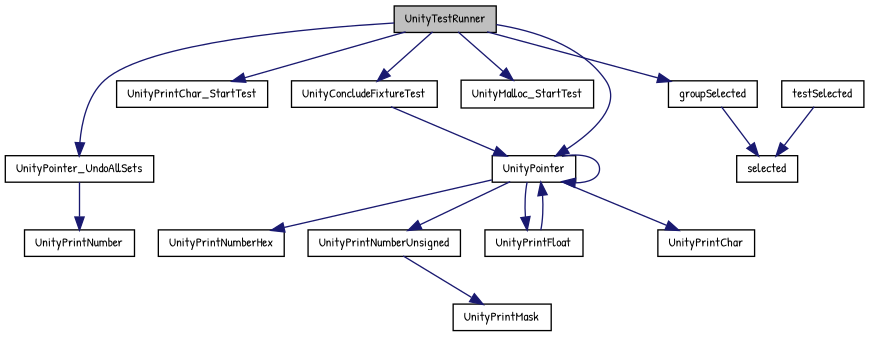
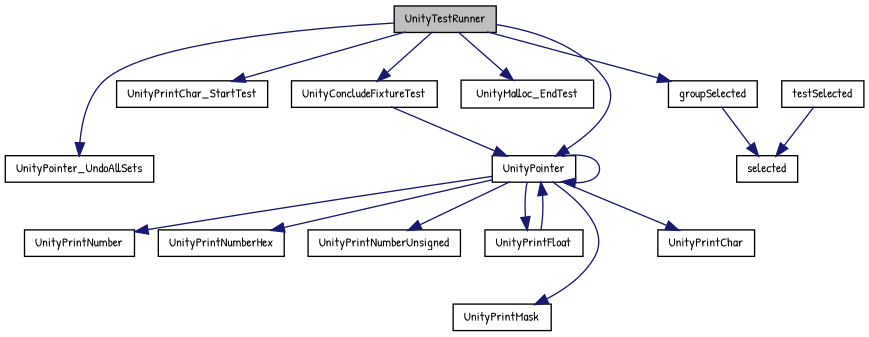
(527, 94) -> (527, 94)
(80, 199) -> (320, 202)
(437, 277) -> (598, 243)
